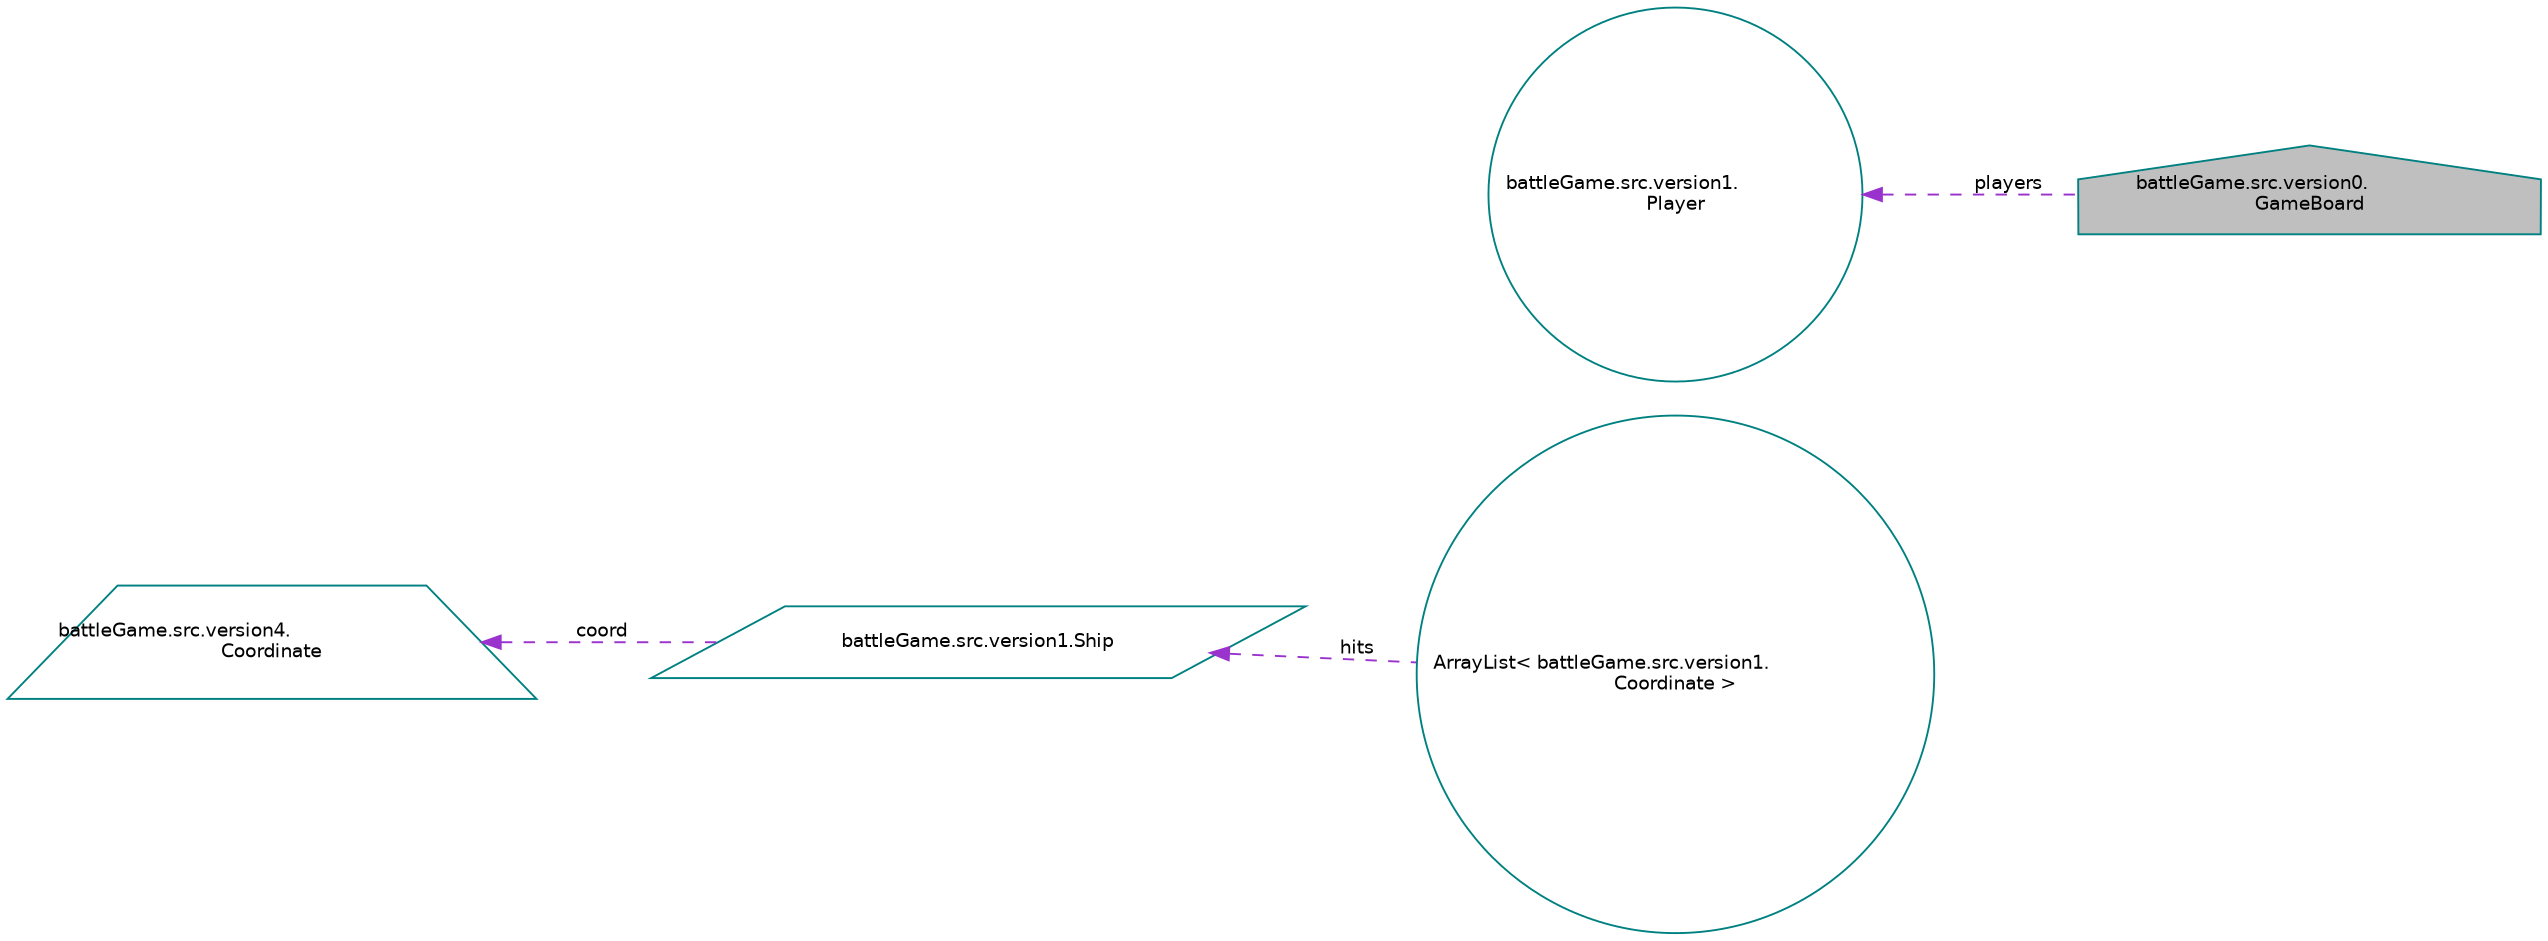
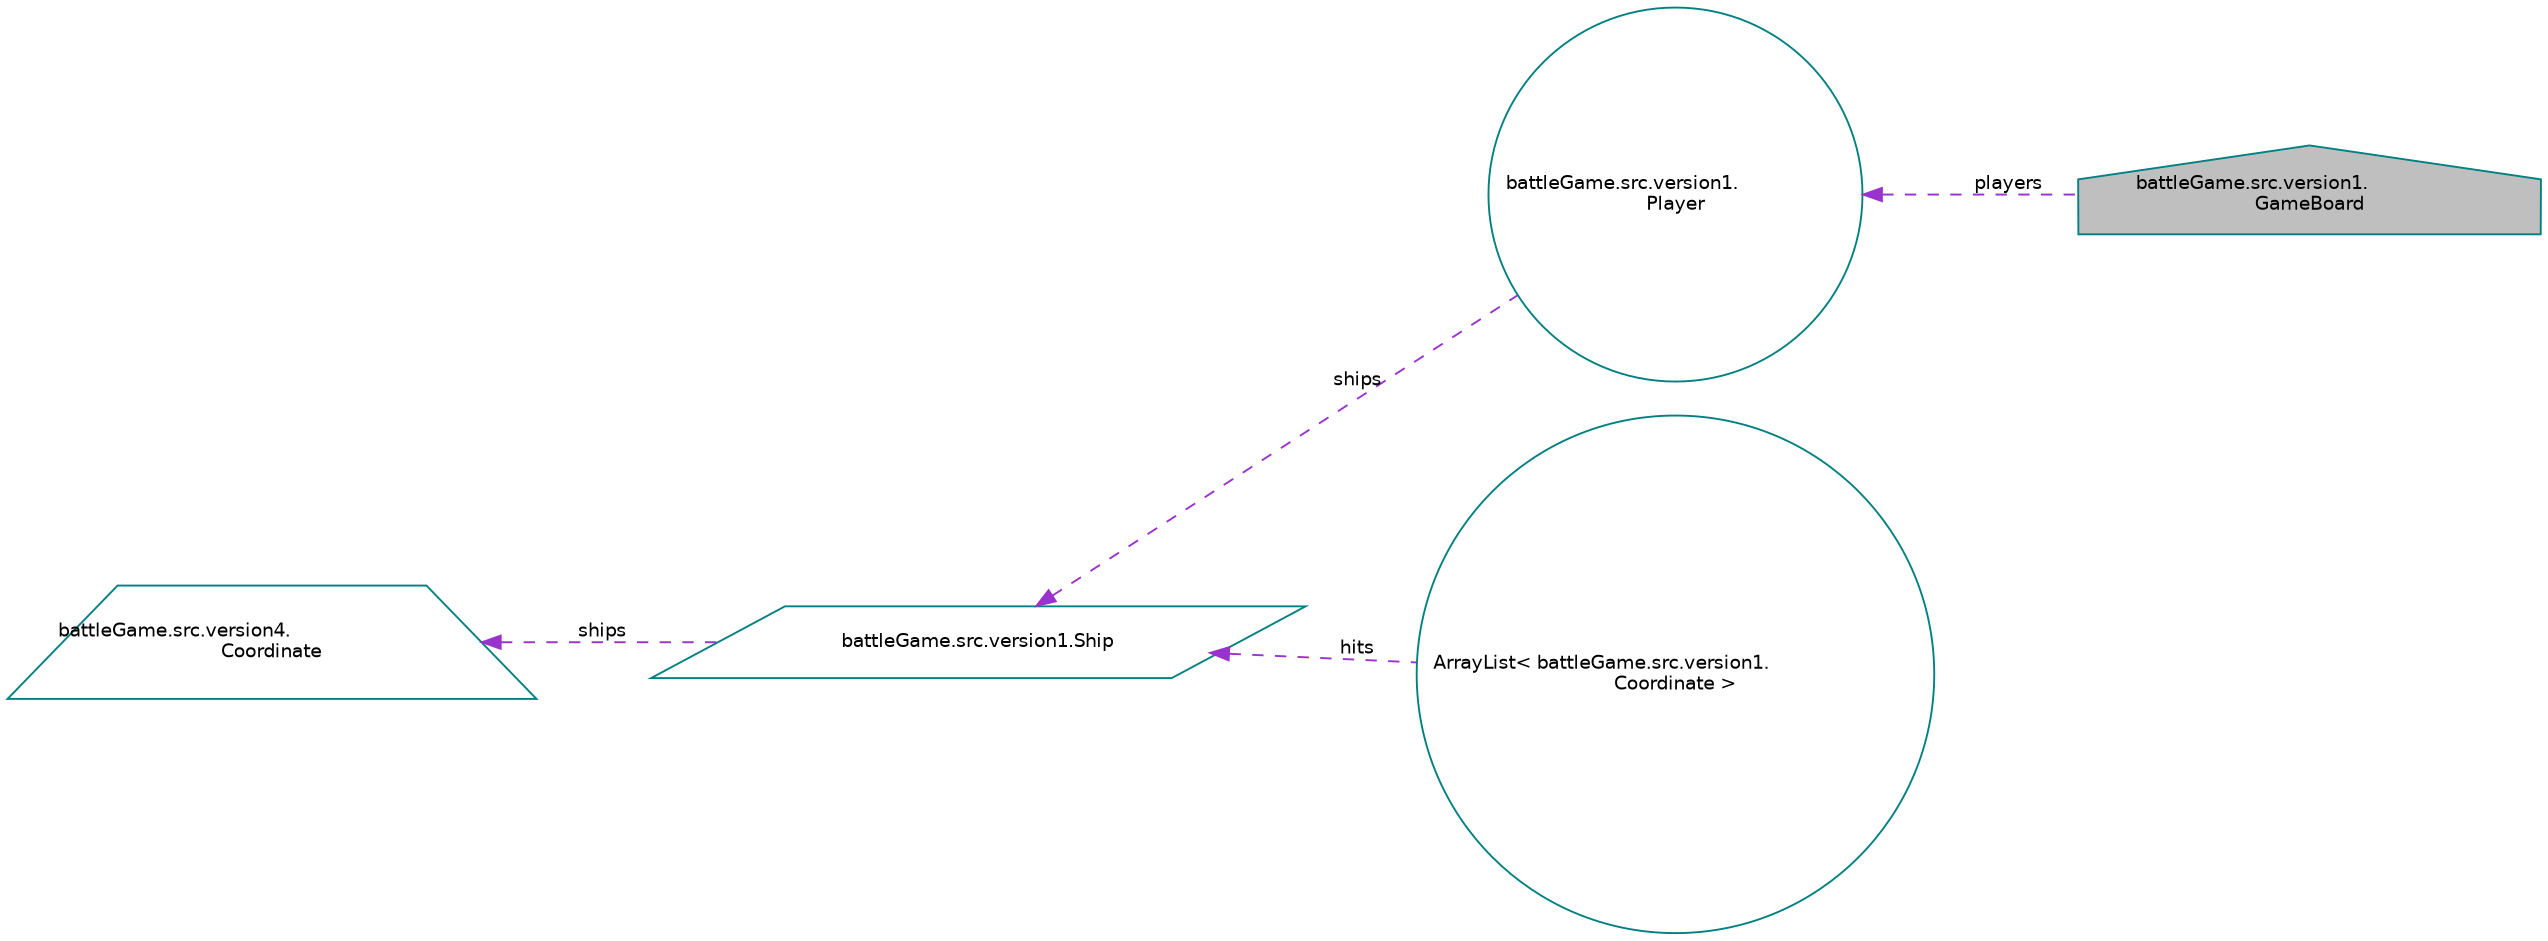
(2310, 195) -> (2310, 195)
none -> (1285, 445)
(600, 632) -> (600, 632)
